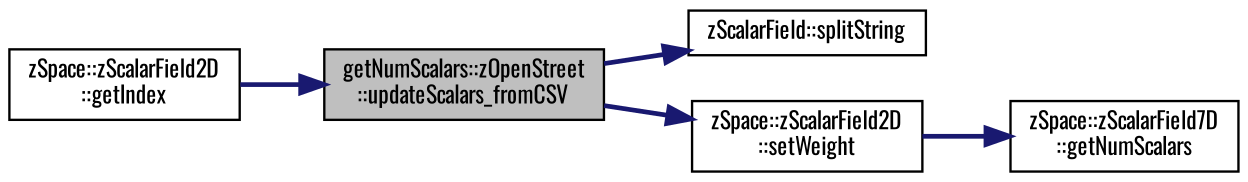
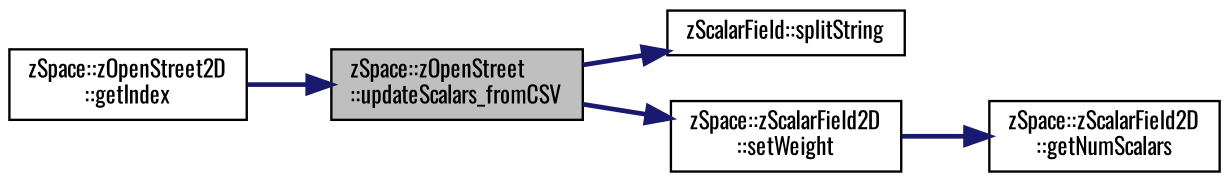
(125, 85) -> (128, 85)
(464, 85) -> (457, 85)
(1124, 136) -> (1104, 136)
